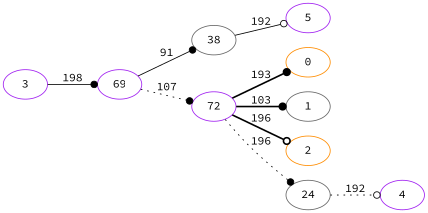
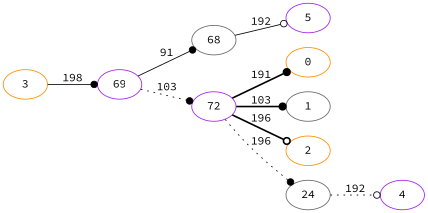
(214, 40) -> (214, 40)
(261, 75) -> (261, 75)
(25, 84) -> (25, 84)
(167, 87) -> (167, 87)
